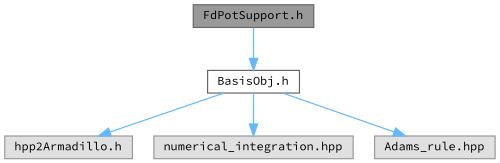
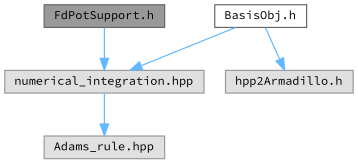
(254, 43) -> (104, 43)
(338, 113) -> (104, 109)
